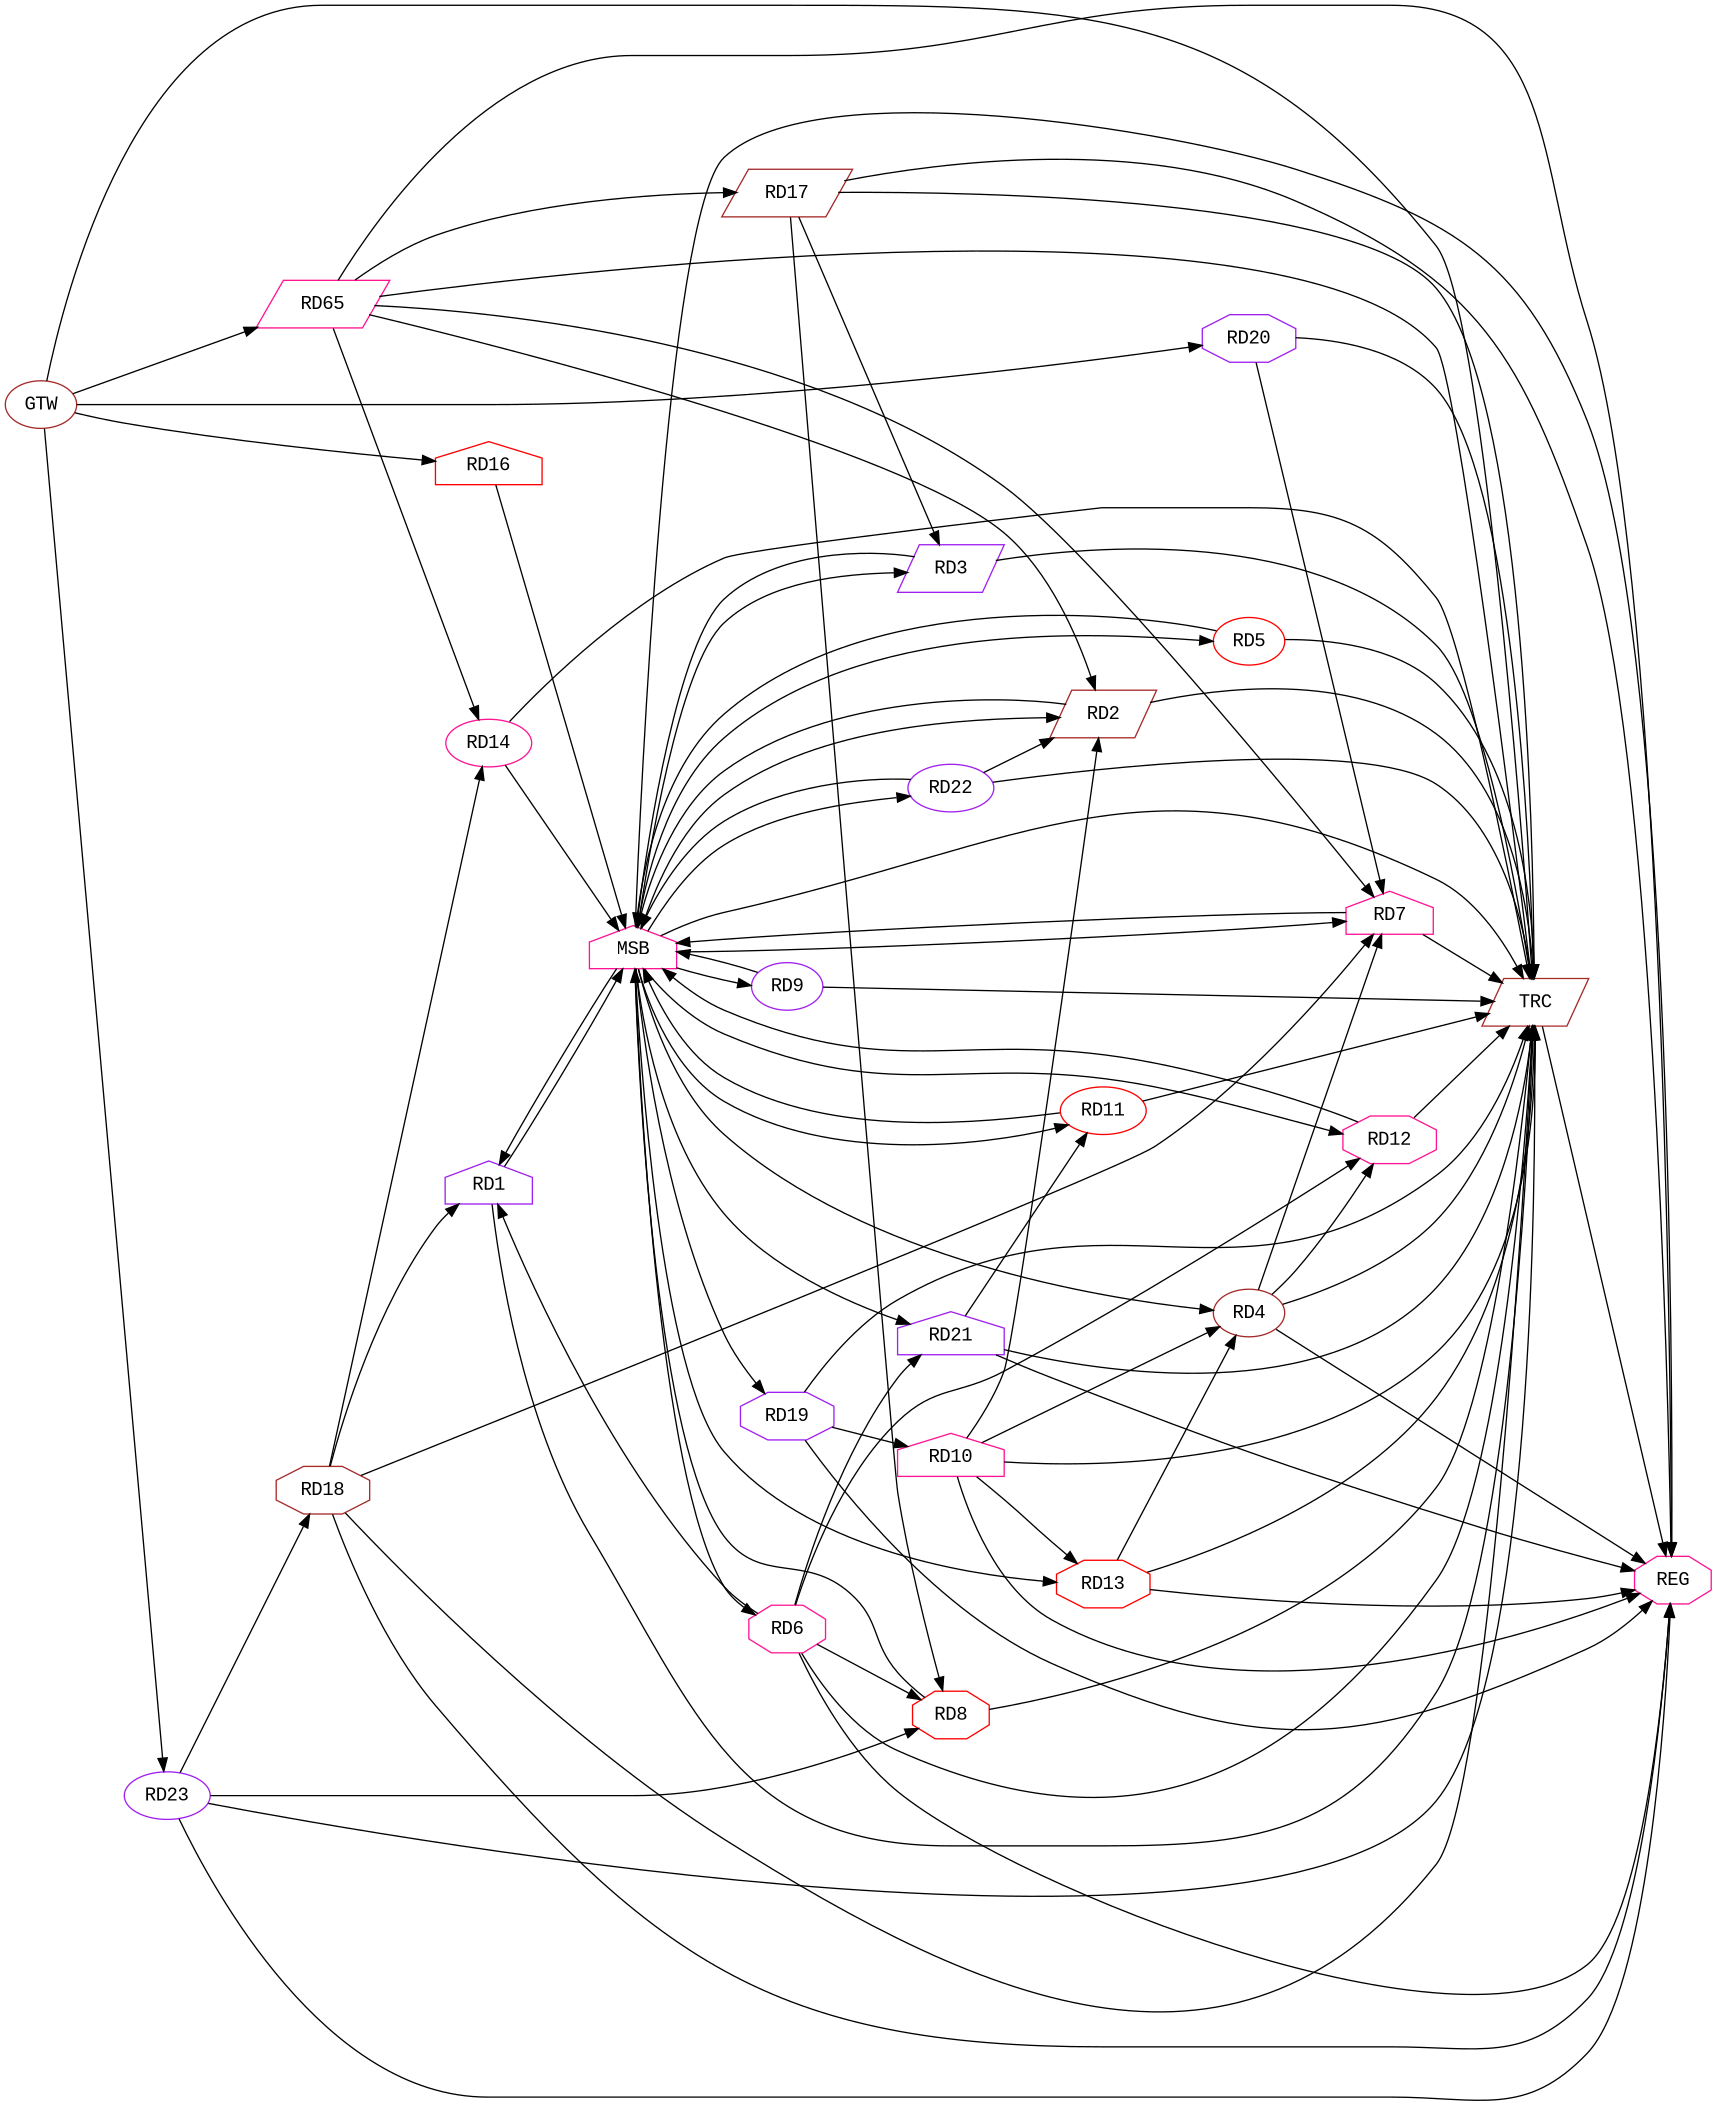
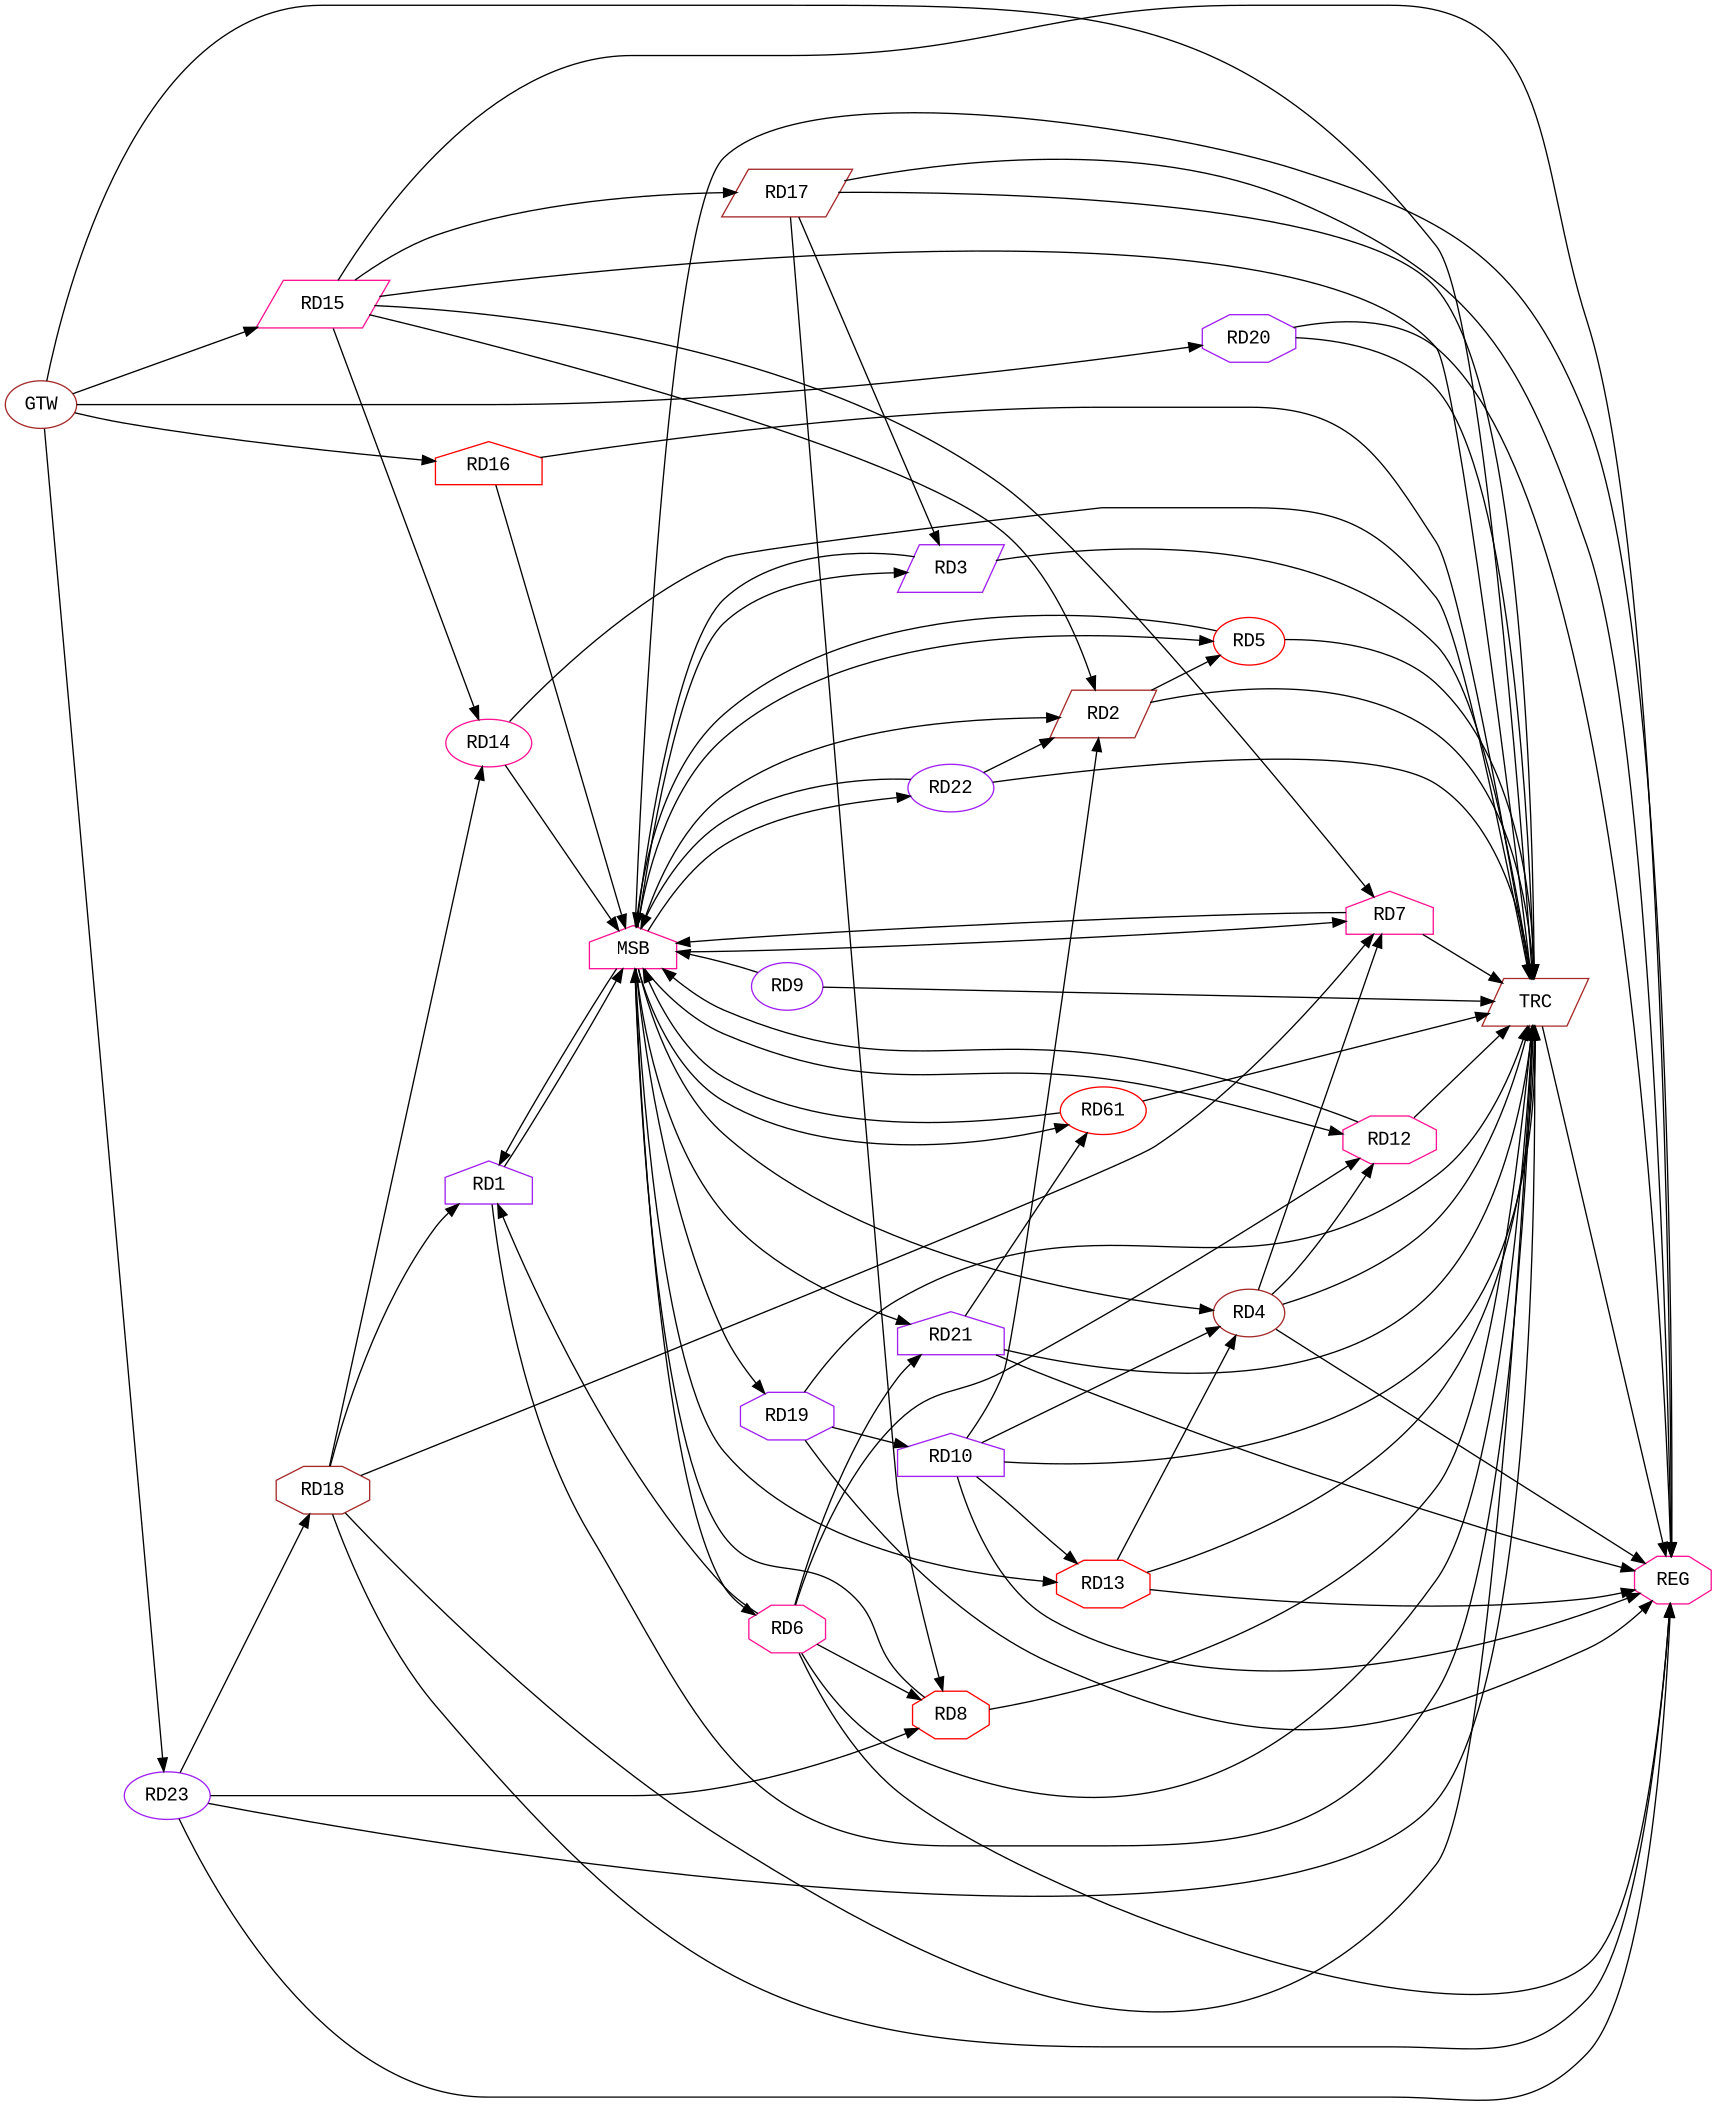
(323, 304) -> (323, 304)
(1318, 621) -> (1610, 854)
(807, 729) -> (1178, 677)
(1106, 817) -> (1232, 407)
(707, 976) -> none
(1103, 1111) -> (1103, 1111)
(951, 1457) -> (951, 1457)
